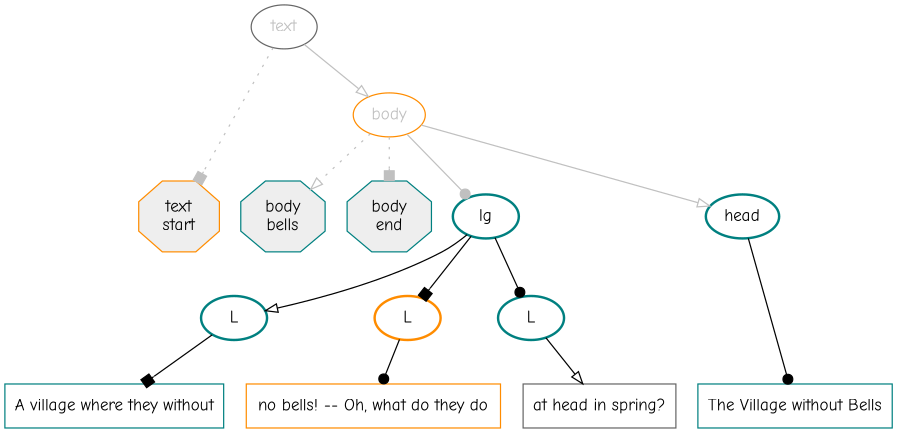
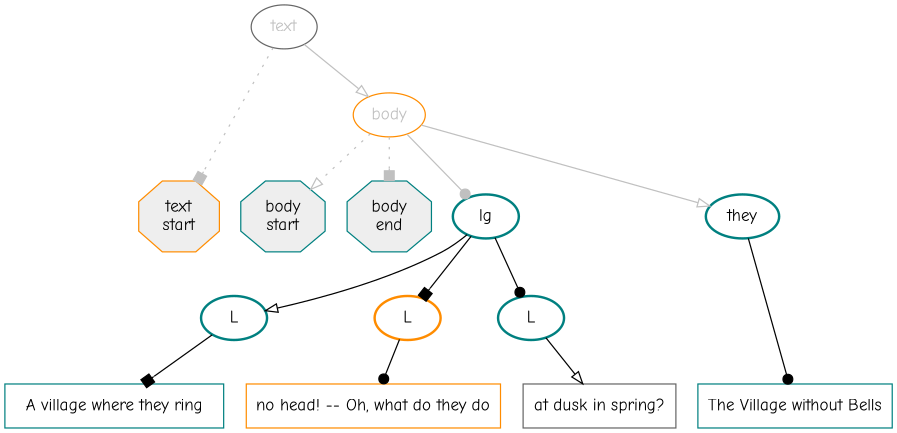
(283, 216) -> (283, 216)
(743, 216) -> (743, 216)
(114, 406) -> (114, 406)
(373, 406) -> (373, 406)
(600, 406) -> (600, 406)
